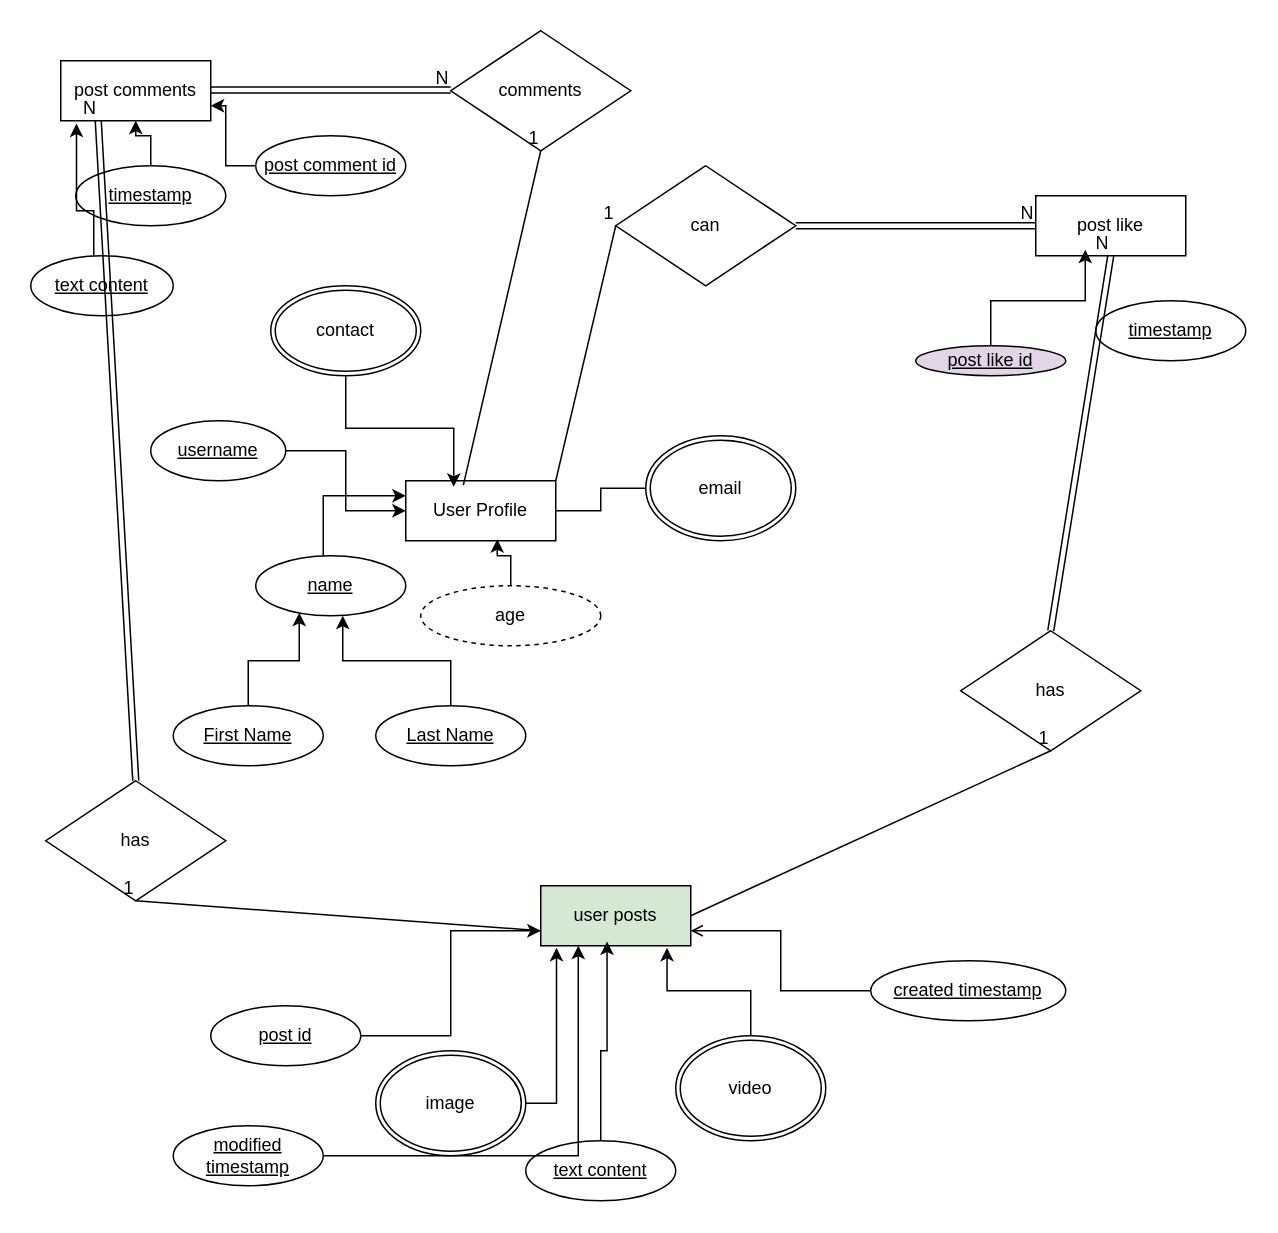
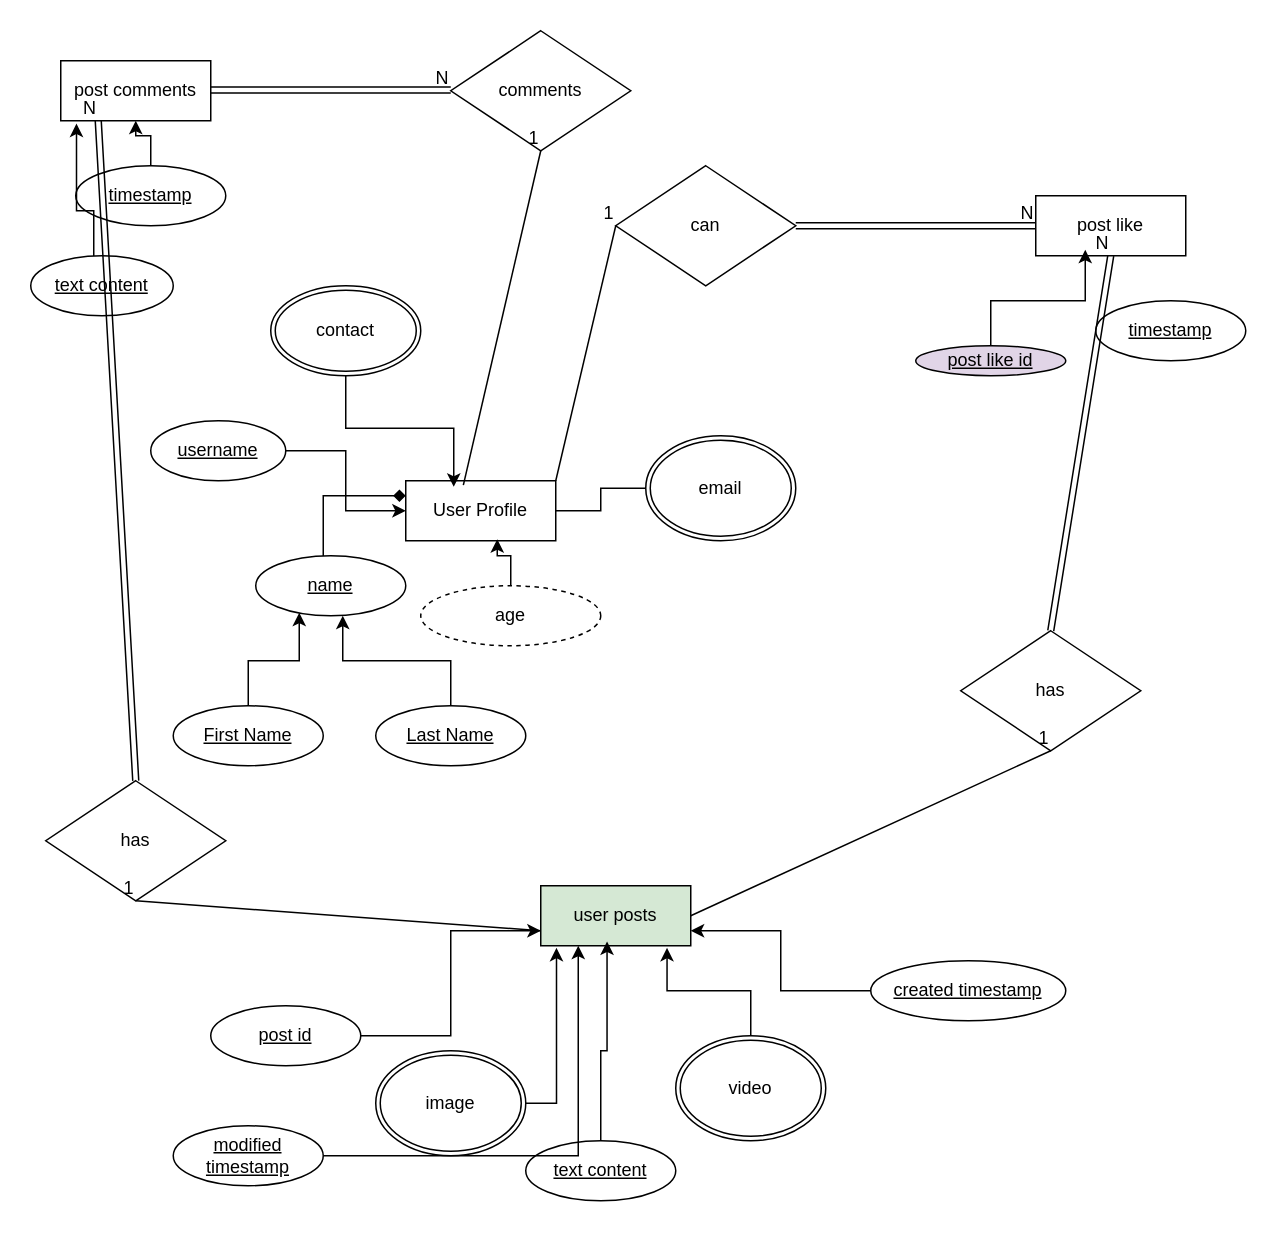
(226, 149) -> none
(331, 166) -> none
(394, 496) -> (393, 496)
(699, 931) -> (702, 931)
